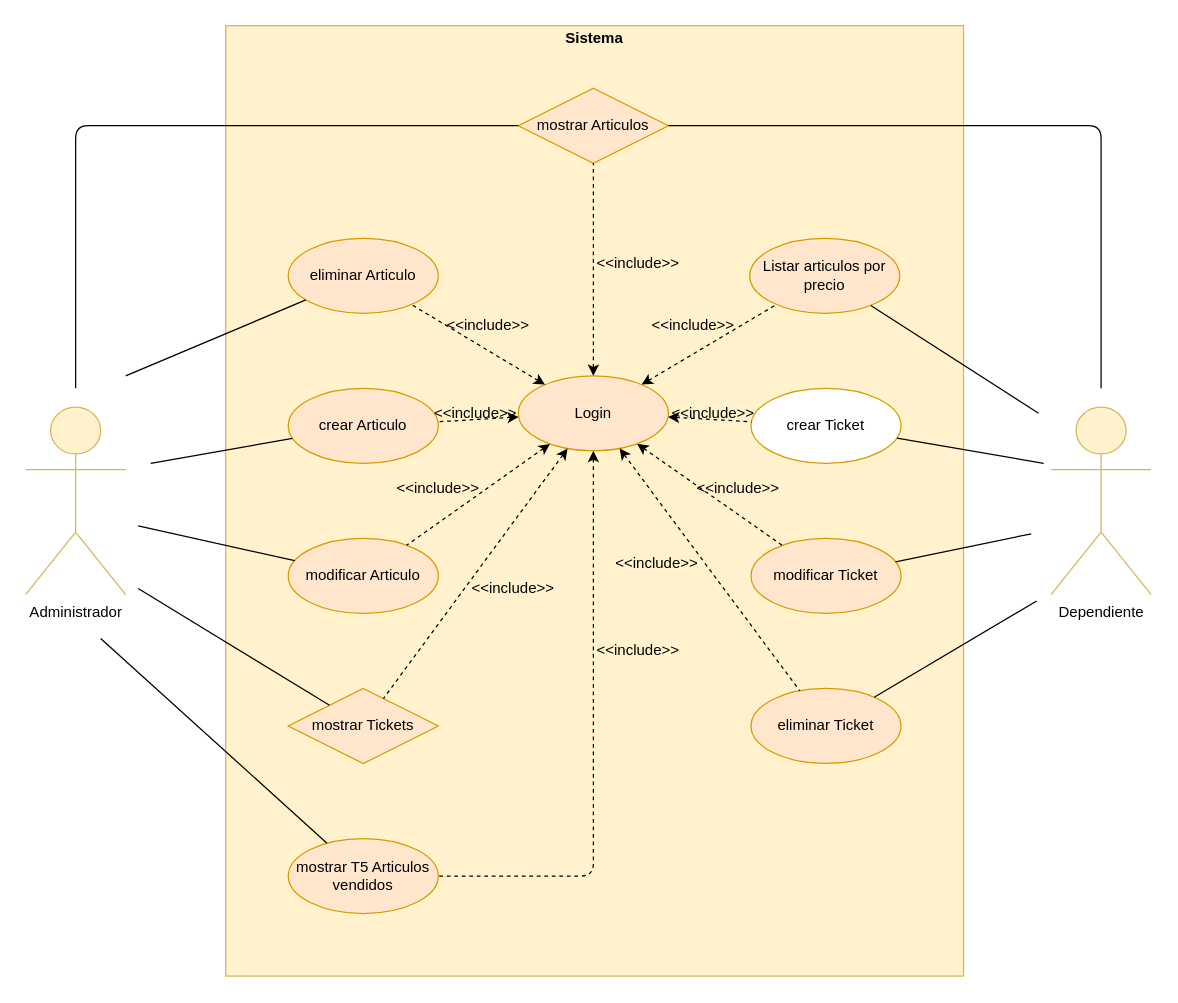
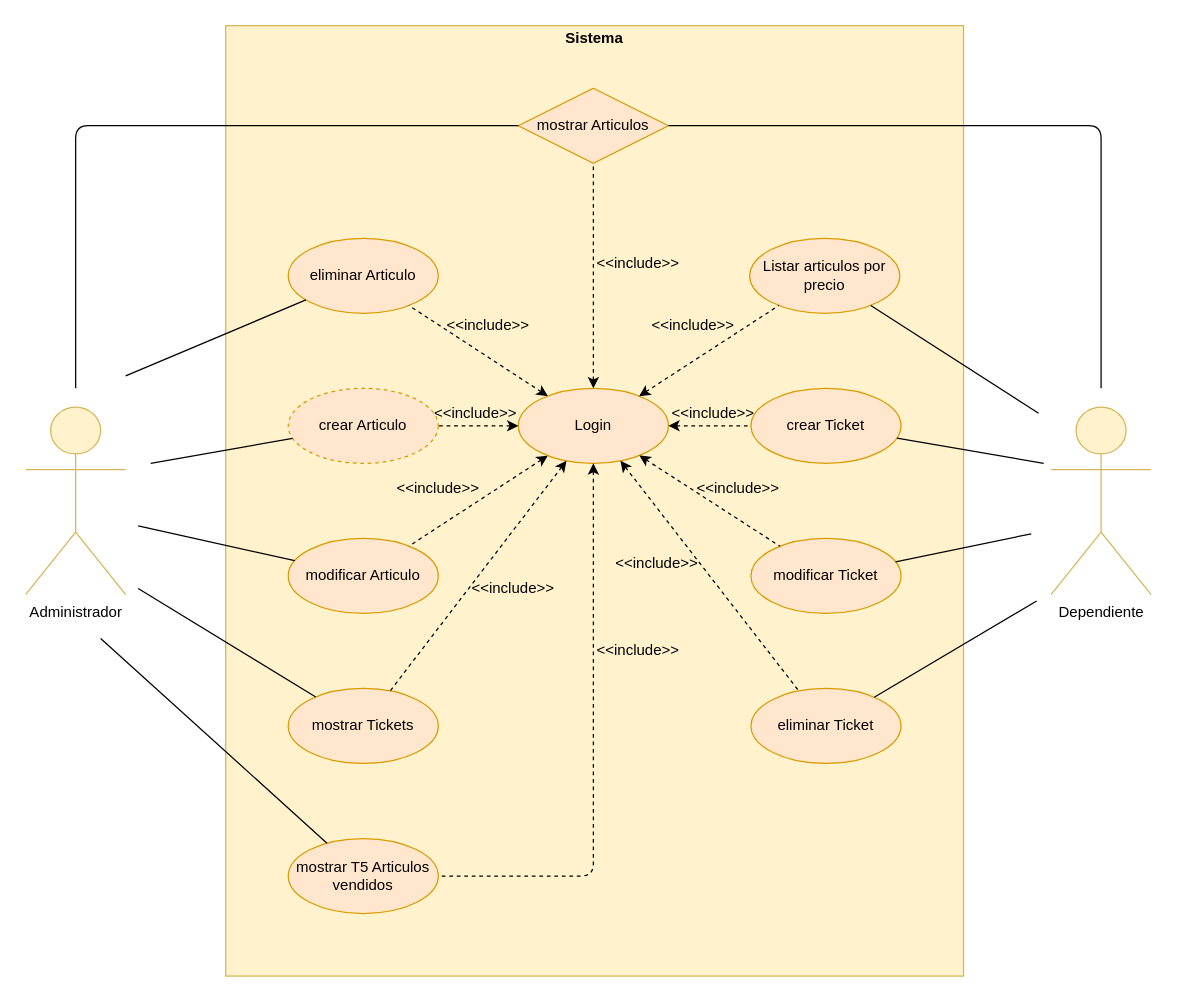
(593, 413) -> (593, 426)
(363, 426) -> (363, 426)
(826, 426) -> (826, 426)
(363, 726) -> (363, 726)
